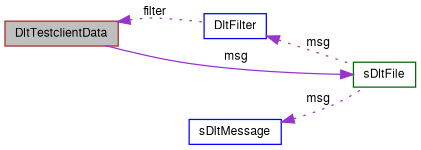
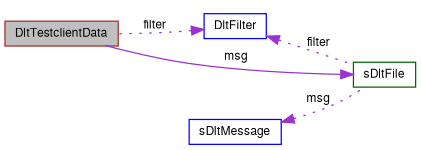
(167, 19) -> (155, 33)
(317, 43) -> (317, 43)
